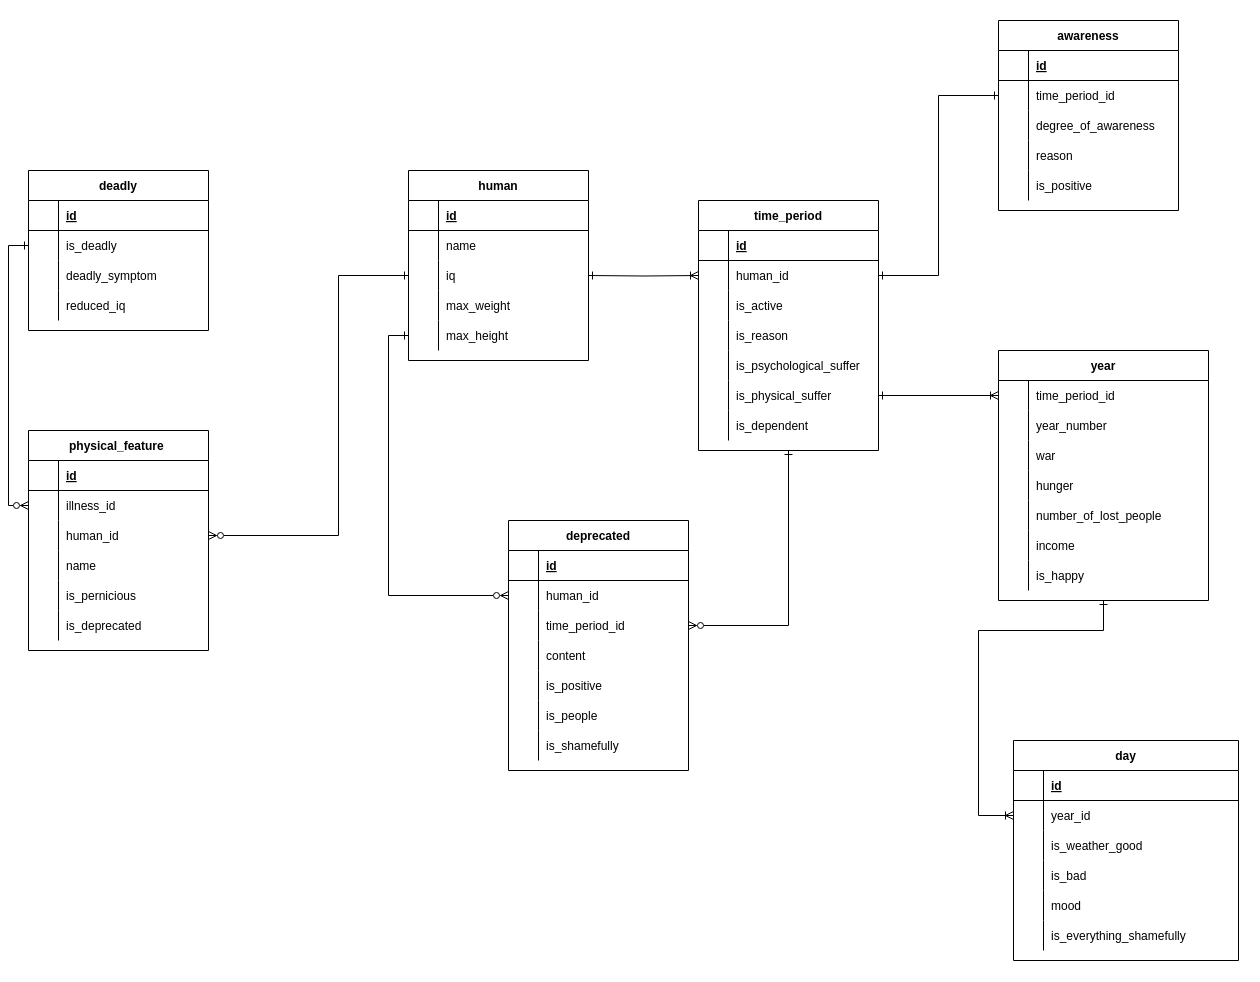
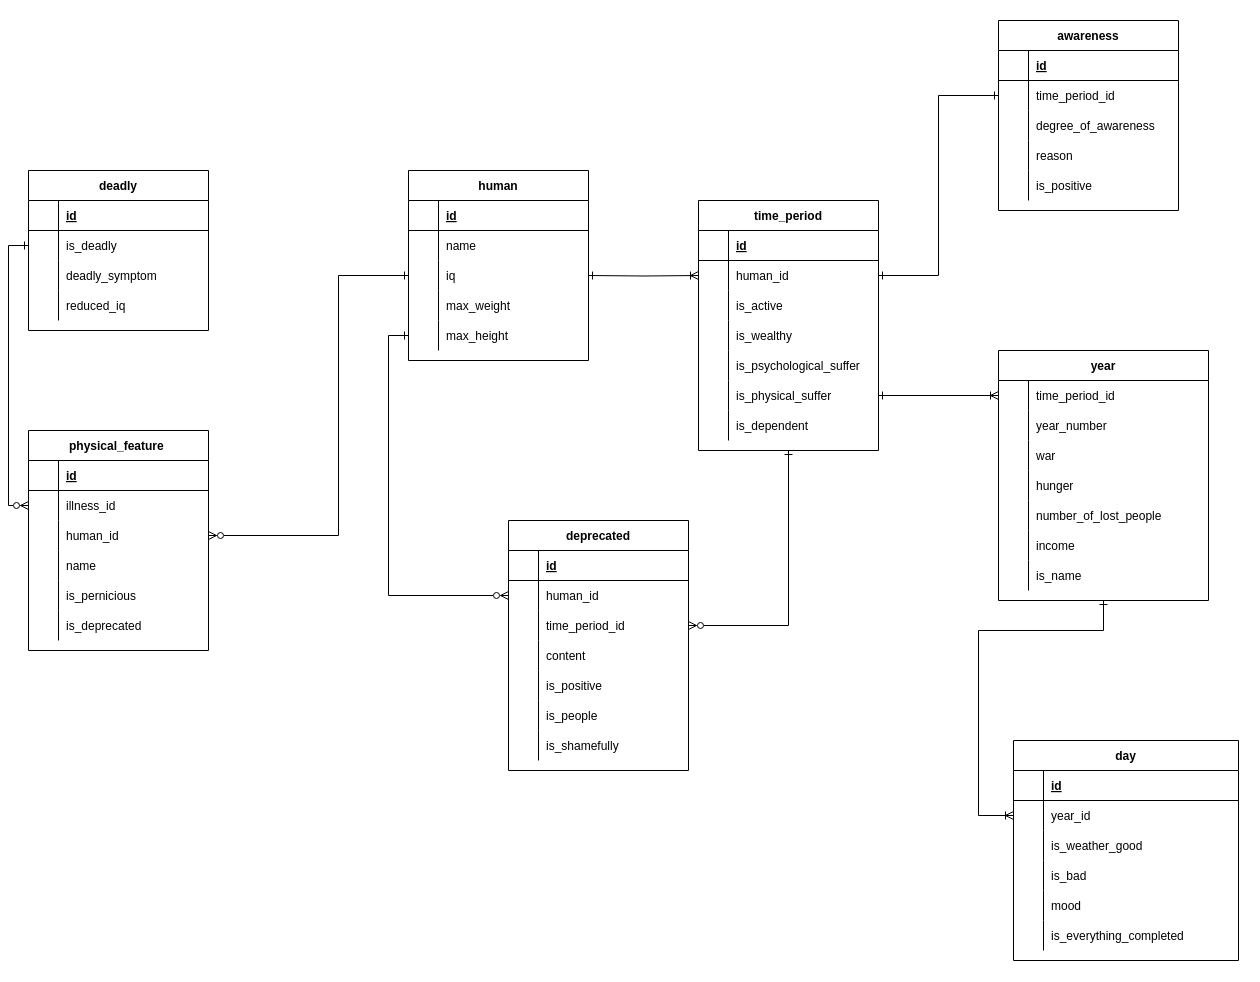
(765, 336) -> (766, 336)
(1061, 576) -> (1058, 576)
(1125, 936) -> (1124, 936)
